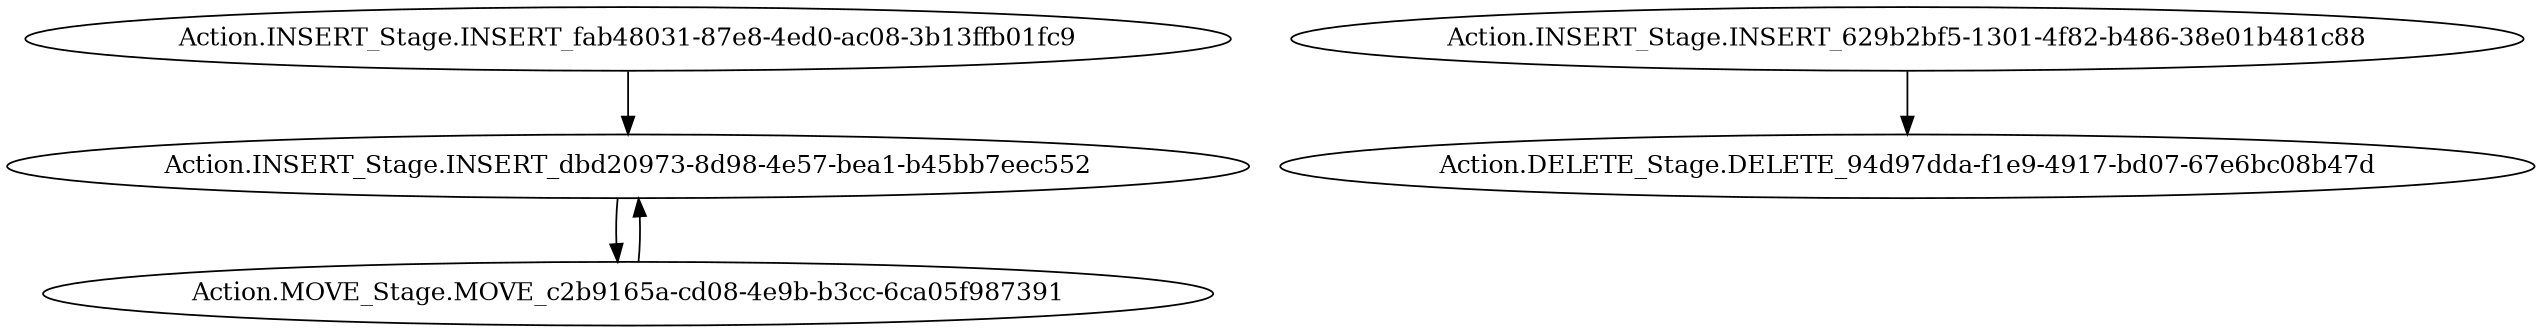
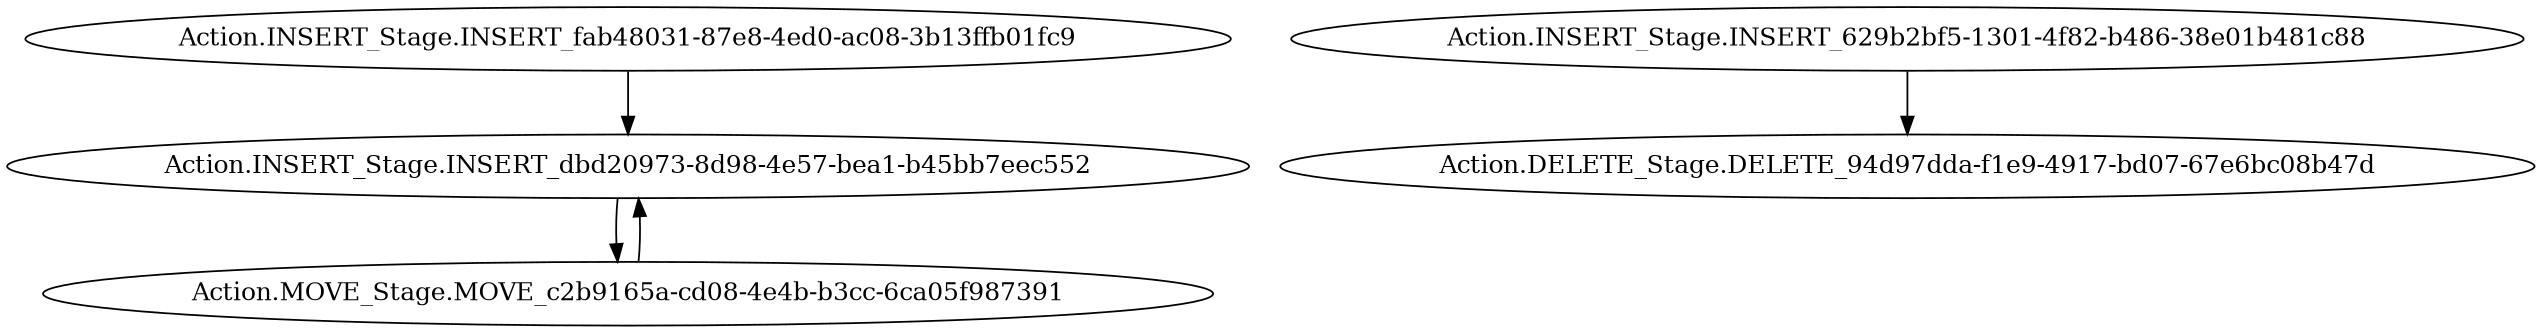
(628, 294) -> (628, 294)
